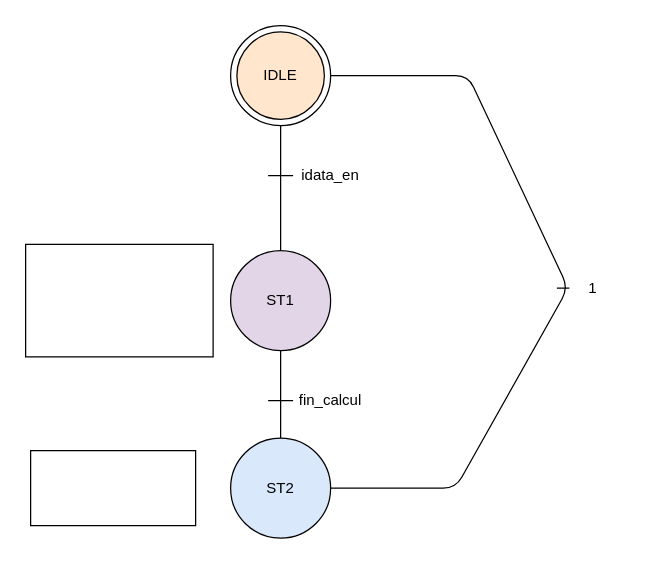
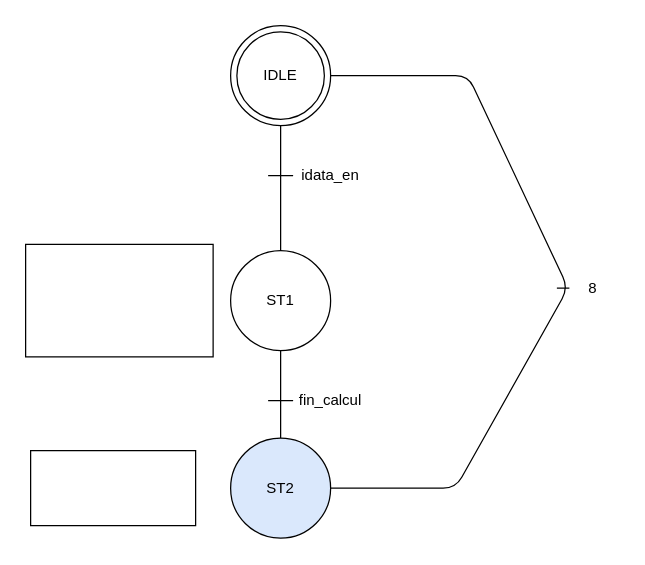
(281, 76) -> (281, 76)
(593, 288) -> (593, 288)
(281, 301) -> (281, 301)
